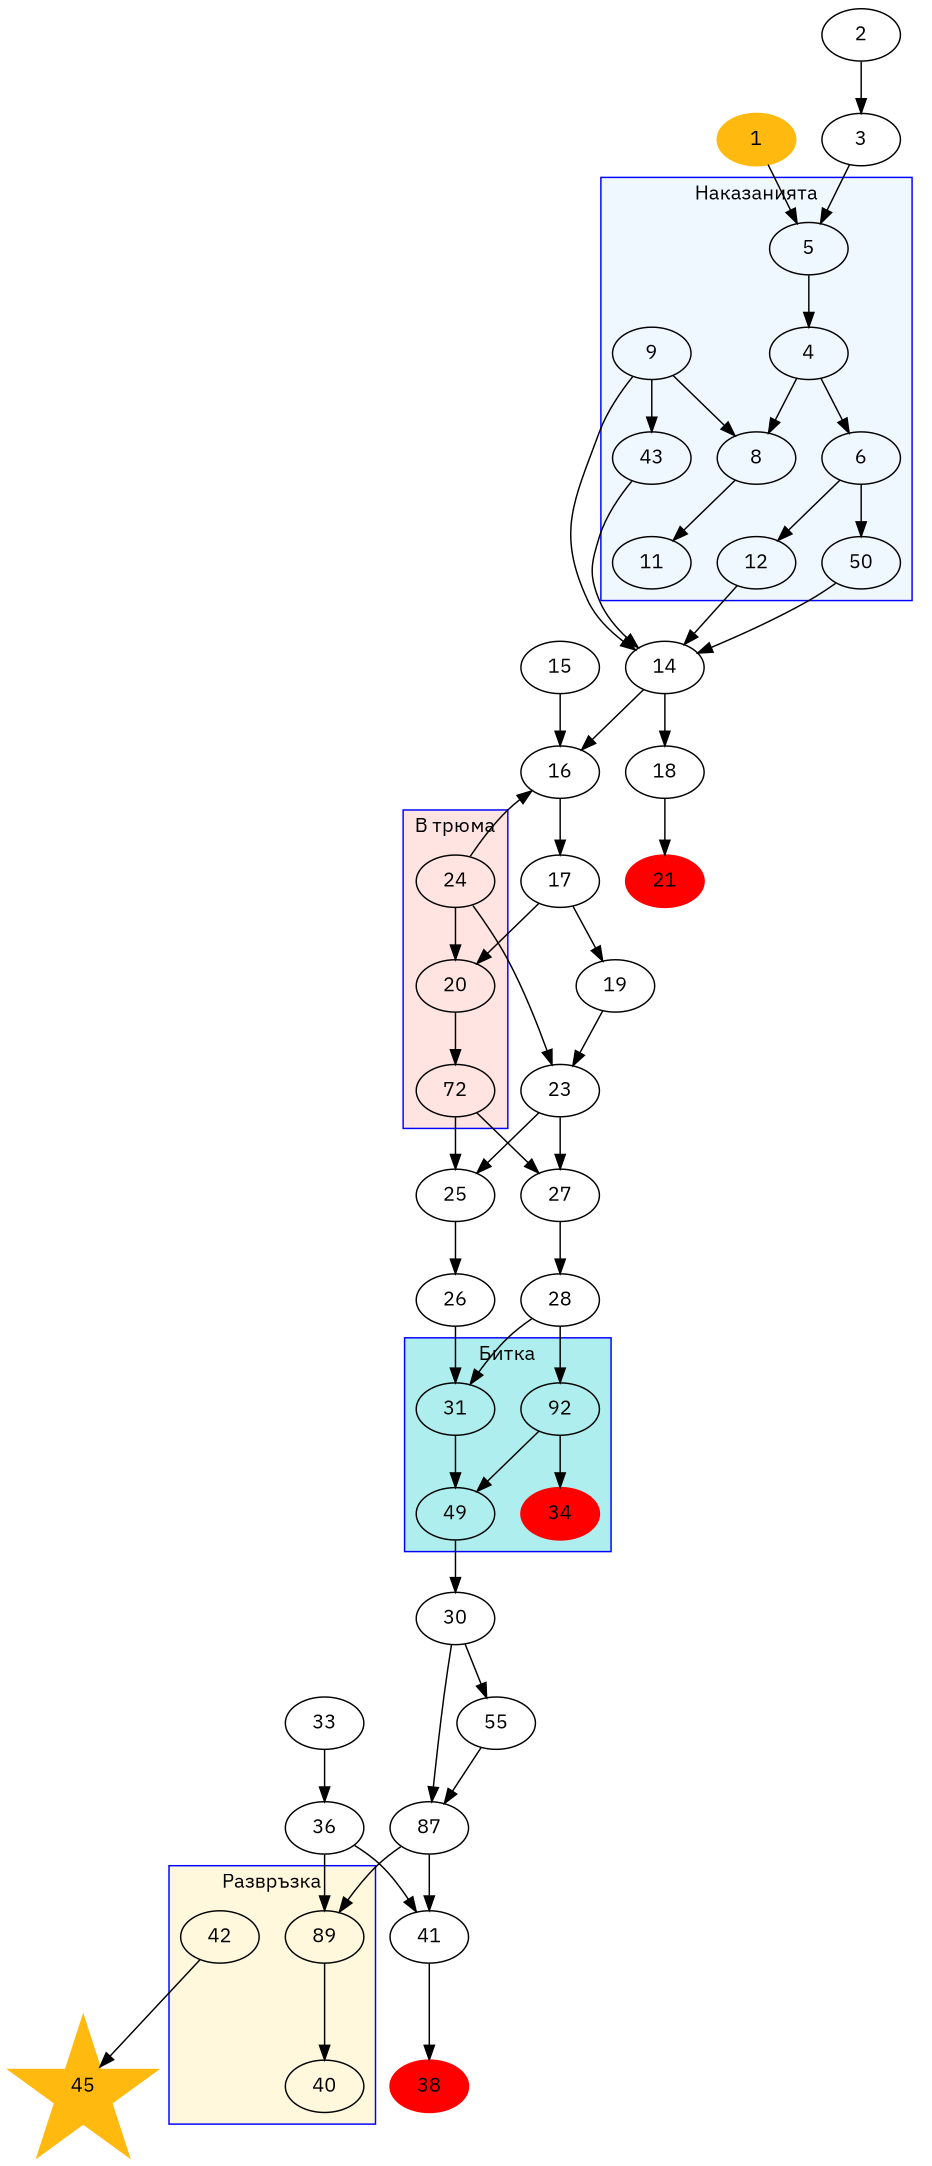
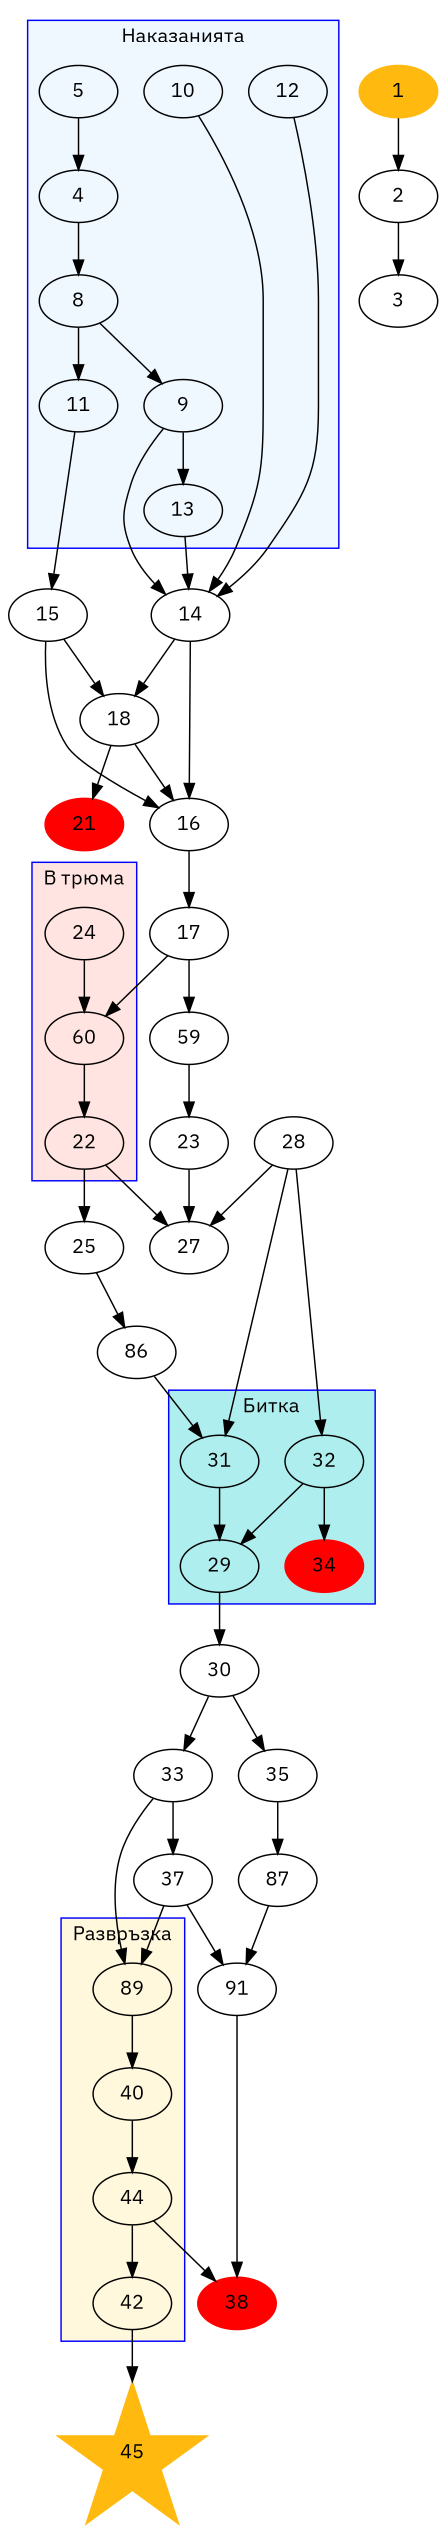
(779, 187) -> (398, 137)
(838, 187) -> none
(699, 400) -> (125, 348)
(652, 458) -> (183, 510)
(861, 458) -> none
none -> (64, 503)
(861, 563) -> (183, 92)
none -> (79, 661)
(493, 826) -> (150, 766)
(517, 979) -> none
(455, 986) -> (84, 1038)
(615, 986) -> (189, 1038)
(455, 1091) -> (84, 1143)
(514, 1136) -> none
(560, 1240) -> (247, 1190)
(455, 1300) -> (137, 1352)
(560, 1409) -> (324, 1461)
(455, 1514) -> (220, 1566)
(441, 1716) -> (199, 1717)
(496, 1723) -> (278, 1775)
(325, 1828) -> (173, 1880)
(367, 1876) -> (117, 1869)
(429, 1937) -> (237, 1989)
none -> (132, 2199)
